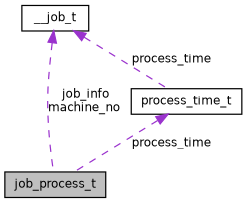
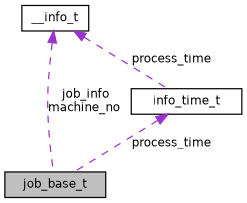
(55, 18) -> (55, 18)
(187, 101) -> (187, 101)
(55, 185) -> (55, 185)
